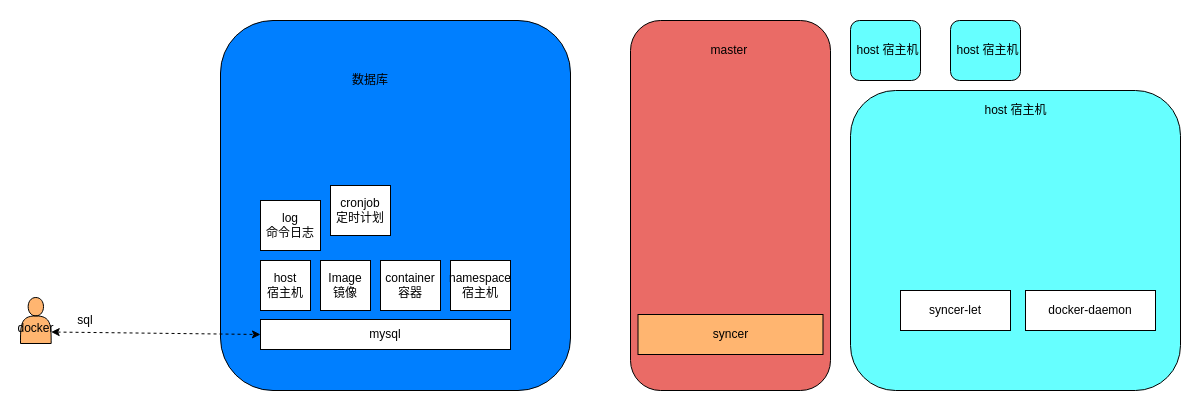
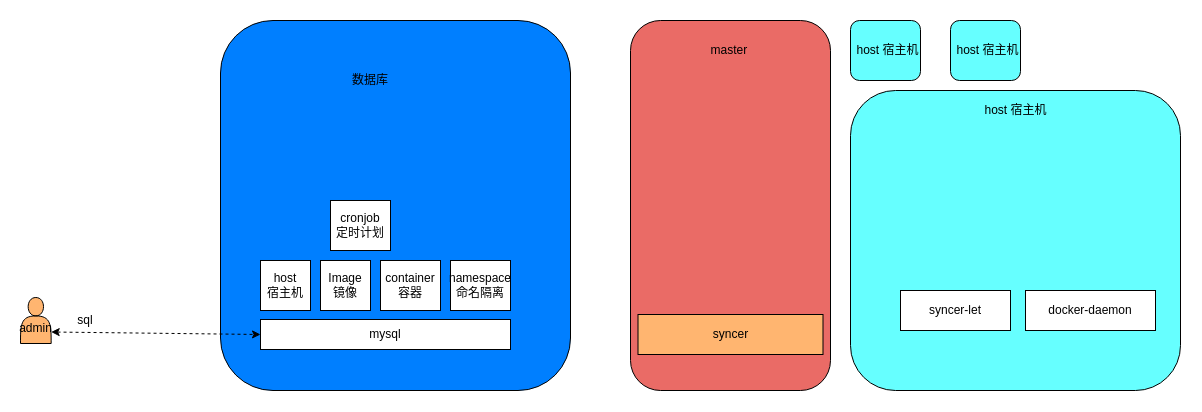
(361, 211) -> (361, 226)
(291, 226) -> none
(481, 286) -> (481, 286)
(36, 321) -> (36, 321)
